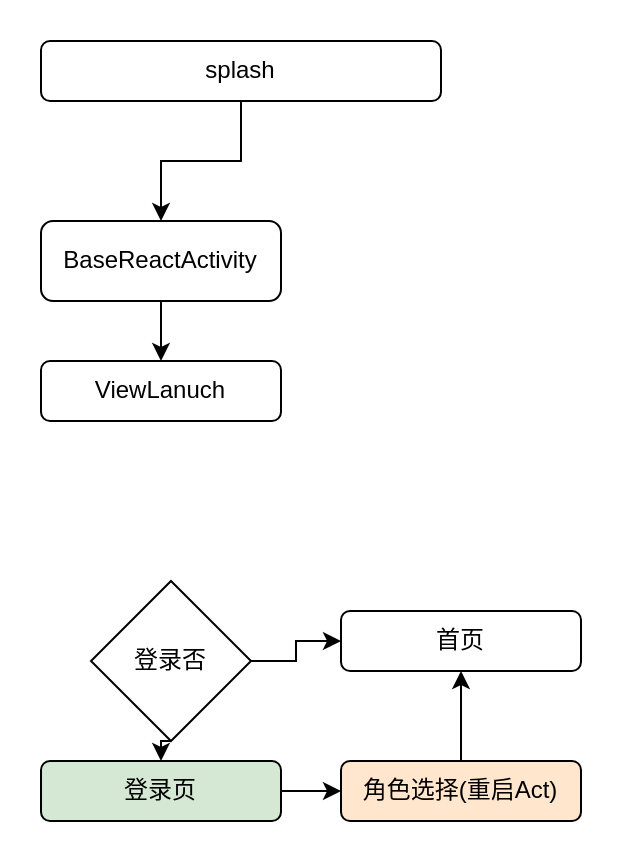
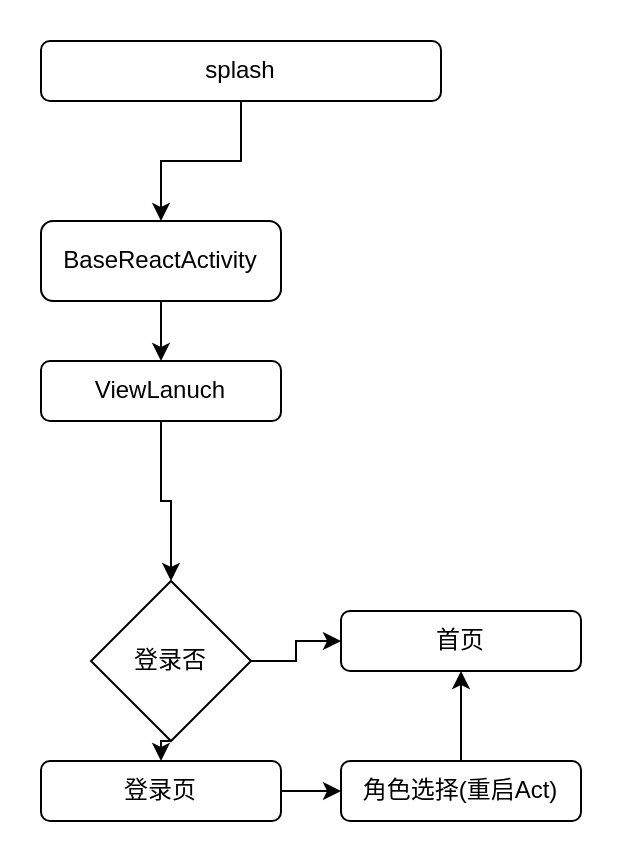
none -> (161, 499)
(161, 791) -> (161, 791)
(461, 791) -> (461, 791)
